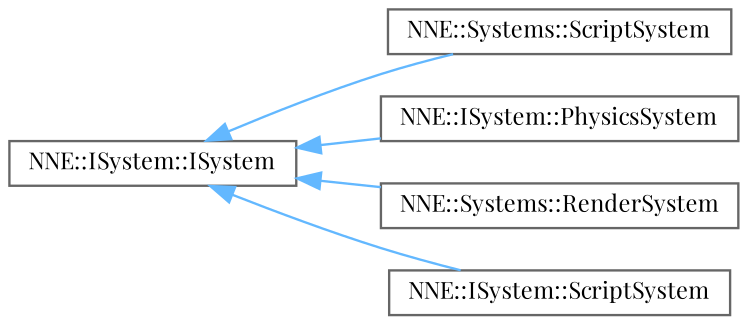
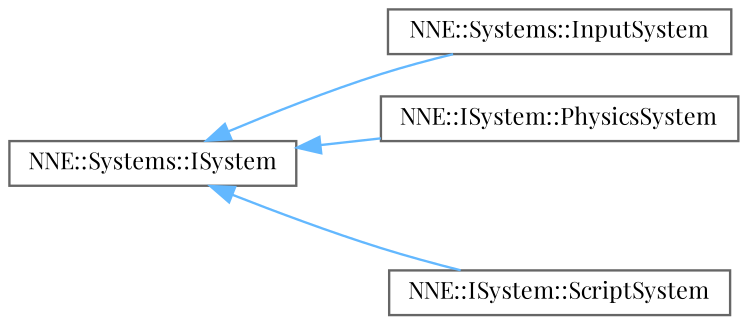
(560, 32) -> (560, 32)
(153, 163) -> (153, 163)
(560, 206) -> none
